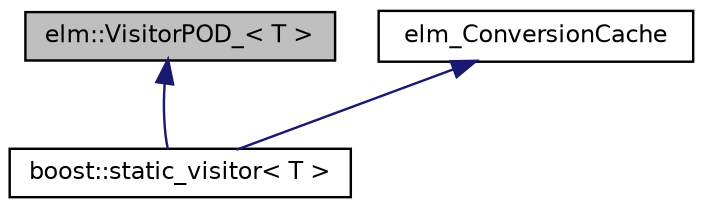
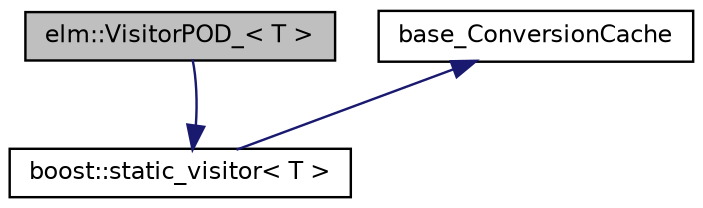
(536, 36) -> (536, 36)
(164, 117) -> (196, 92)
